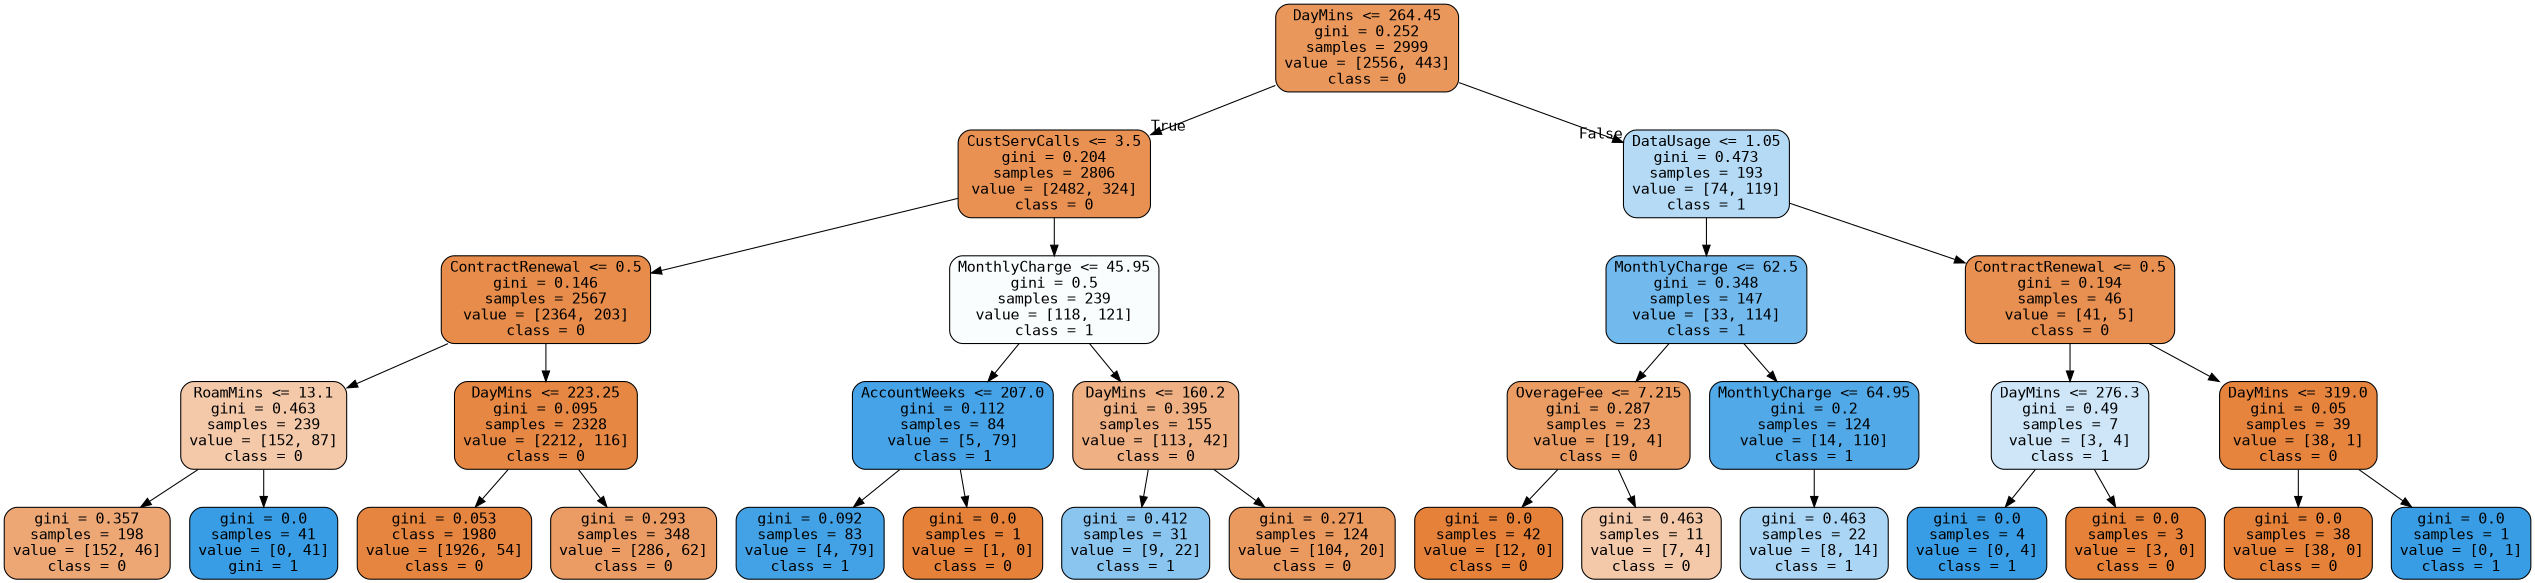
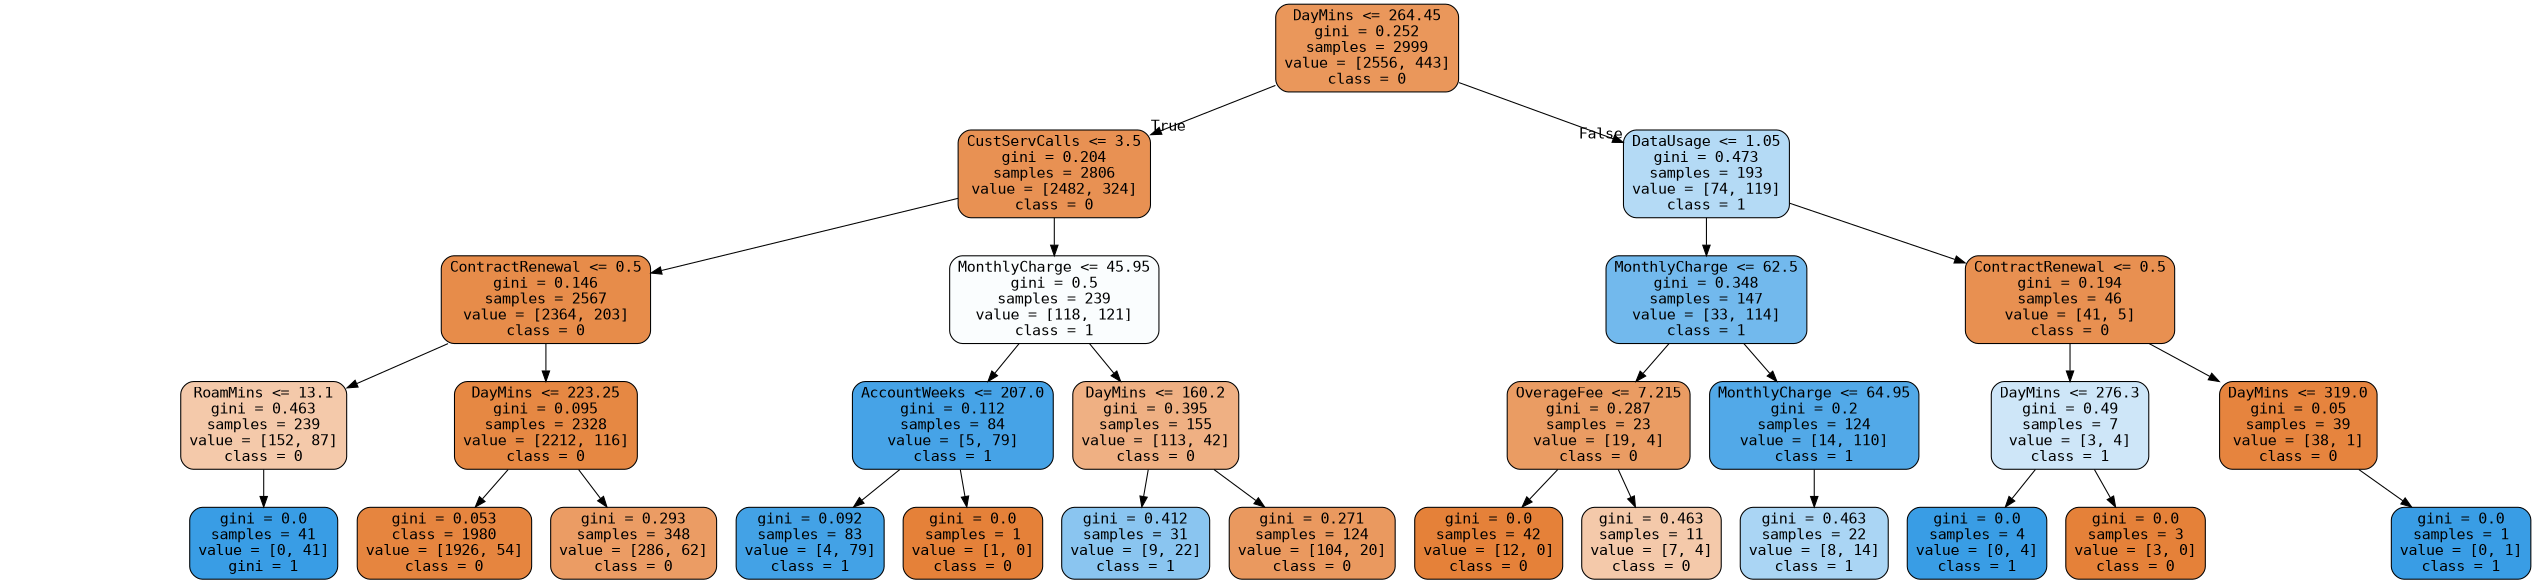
(87, 543) -> none
(2298, 543) -> none
